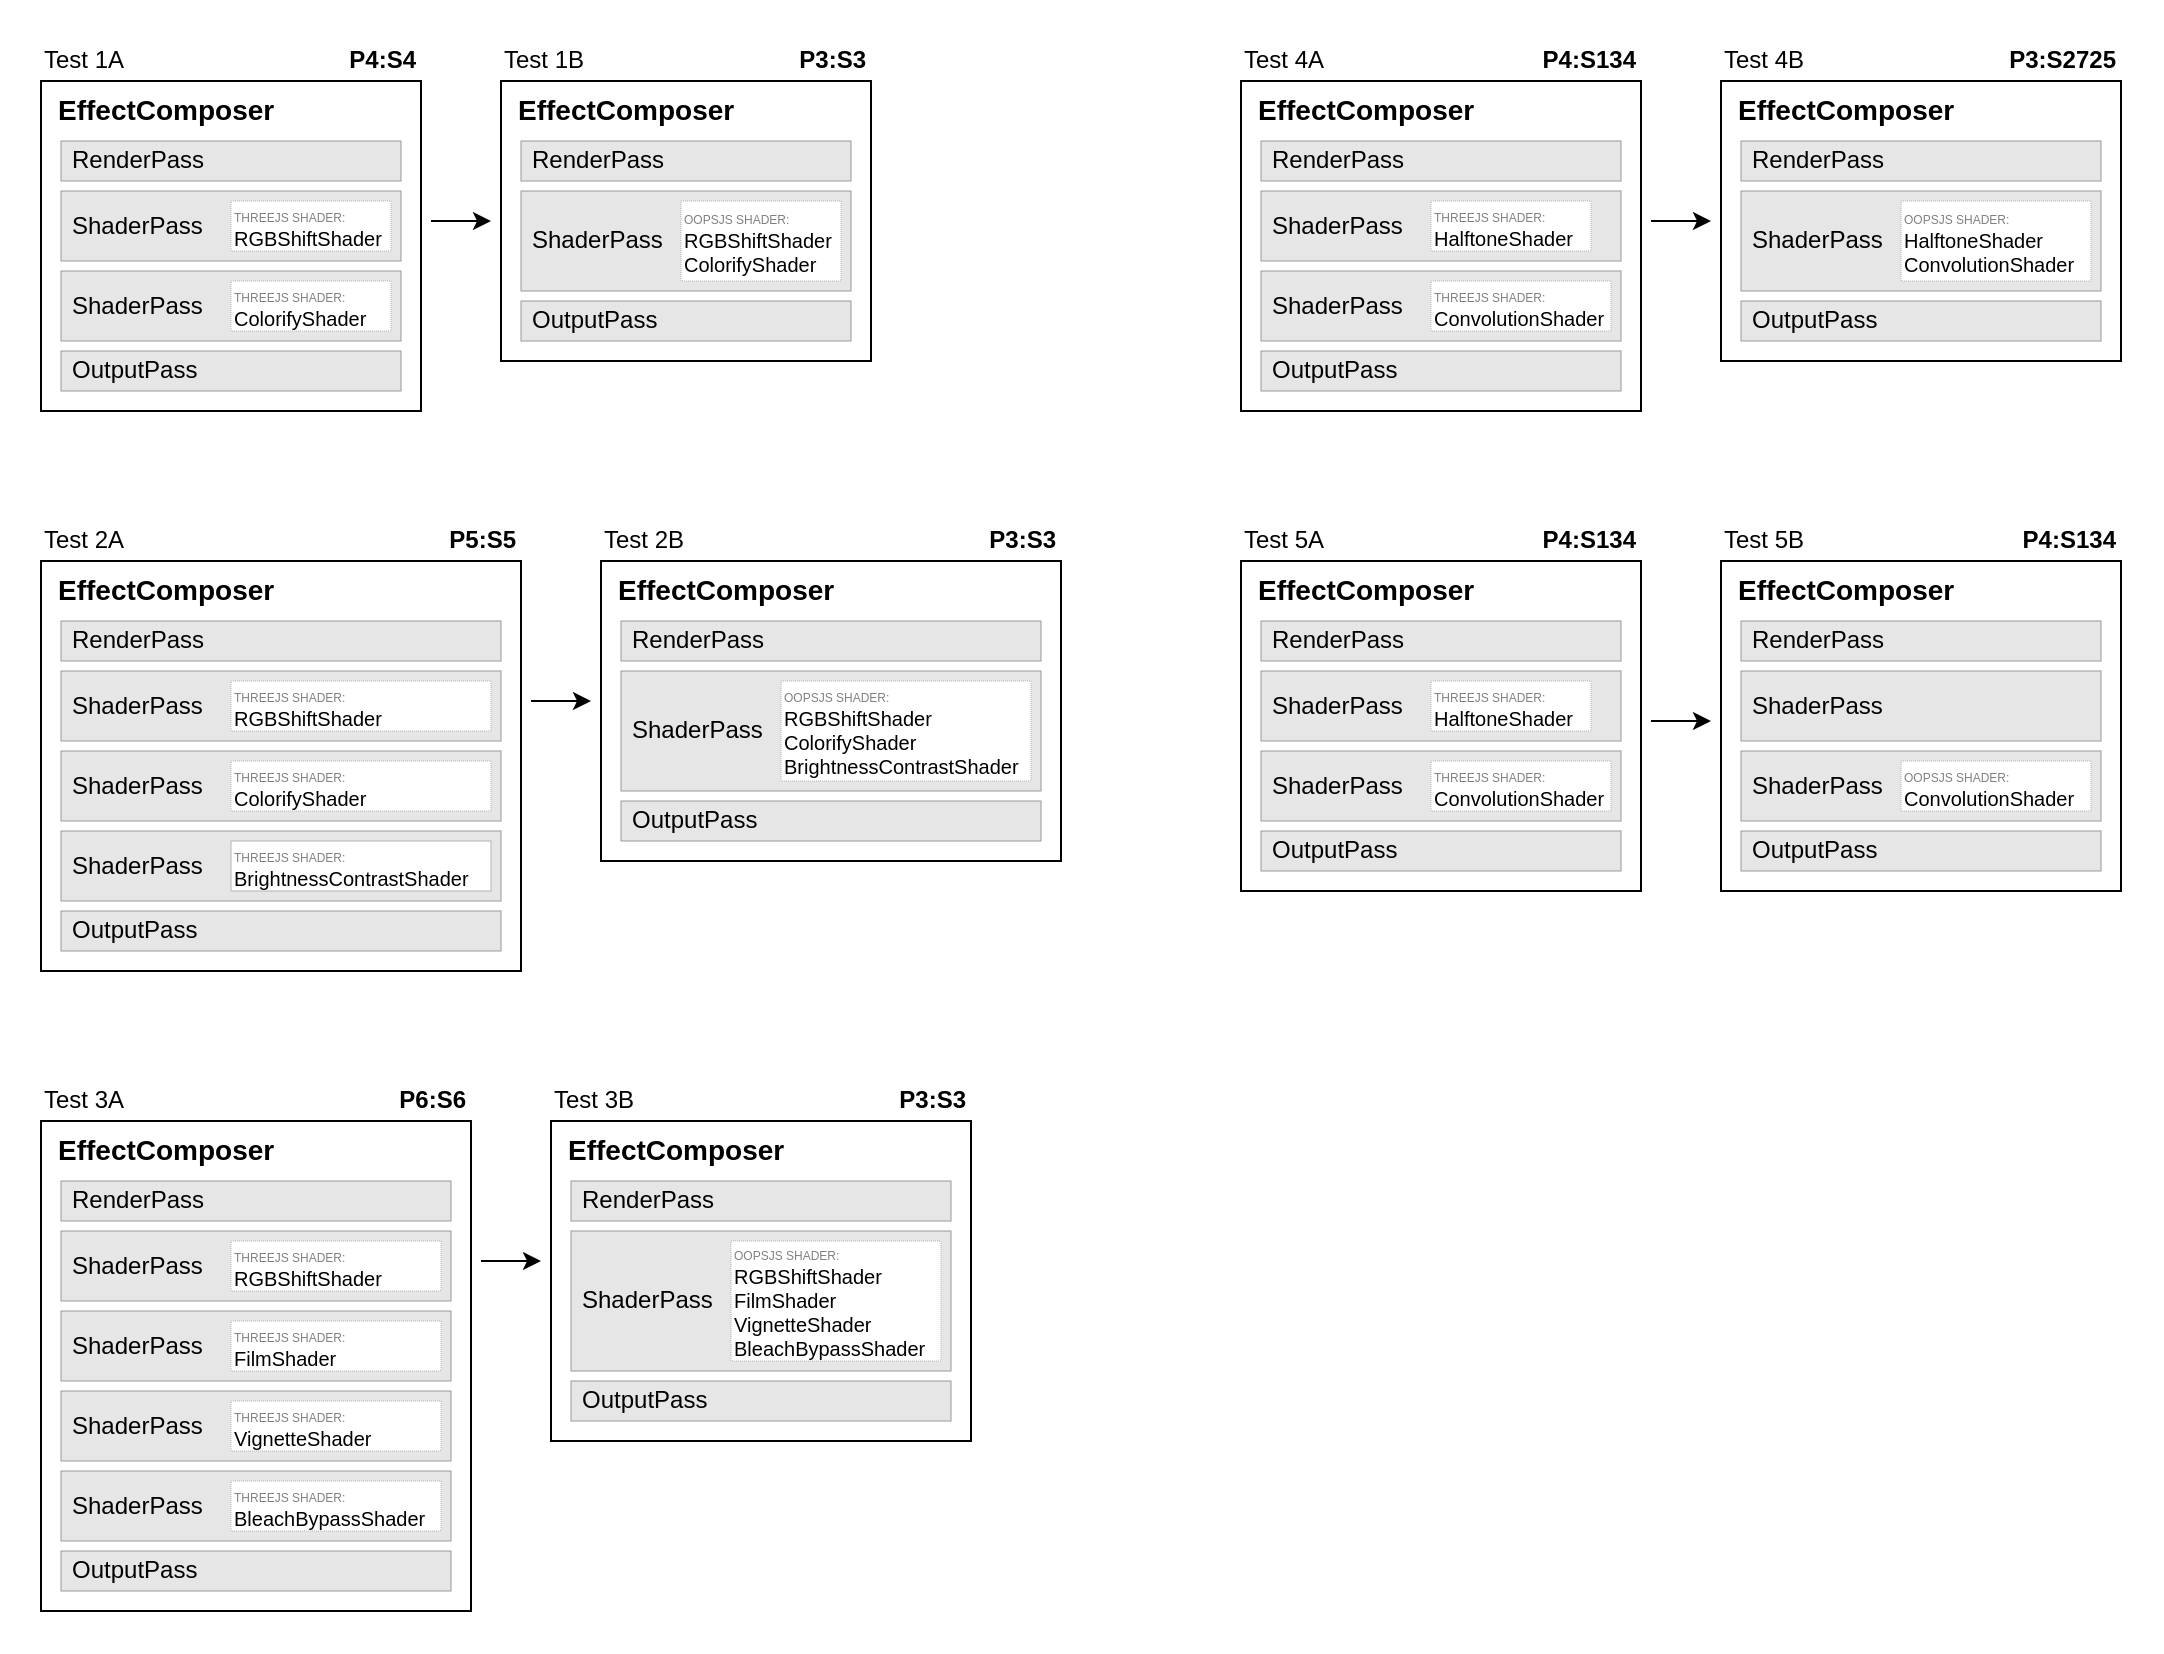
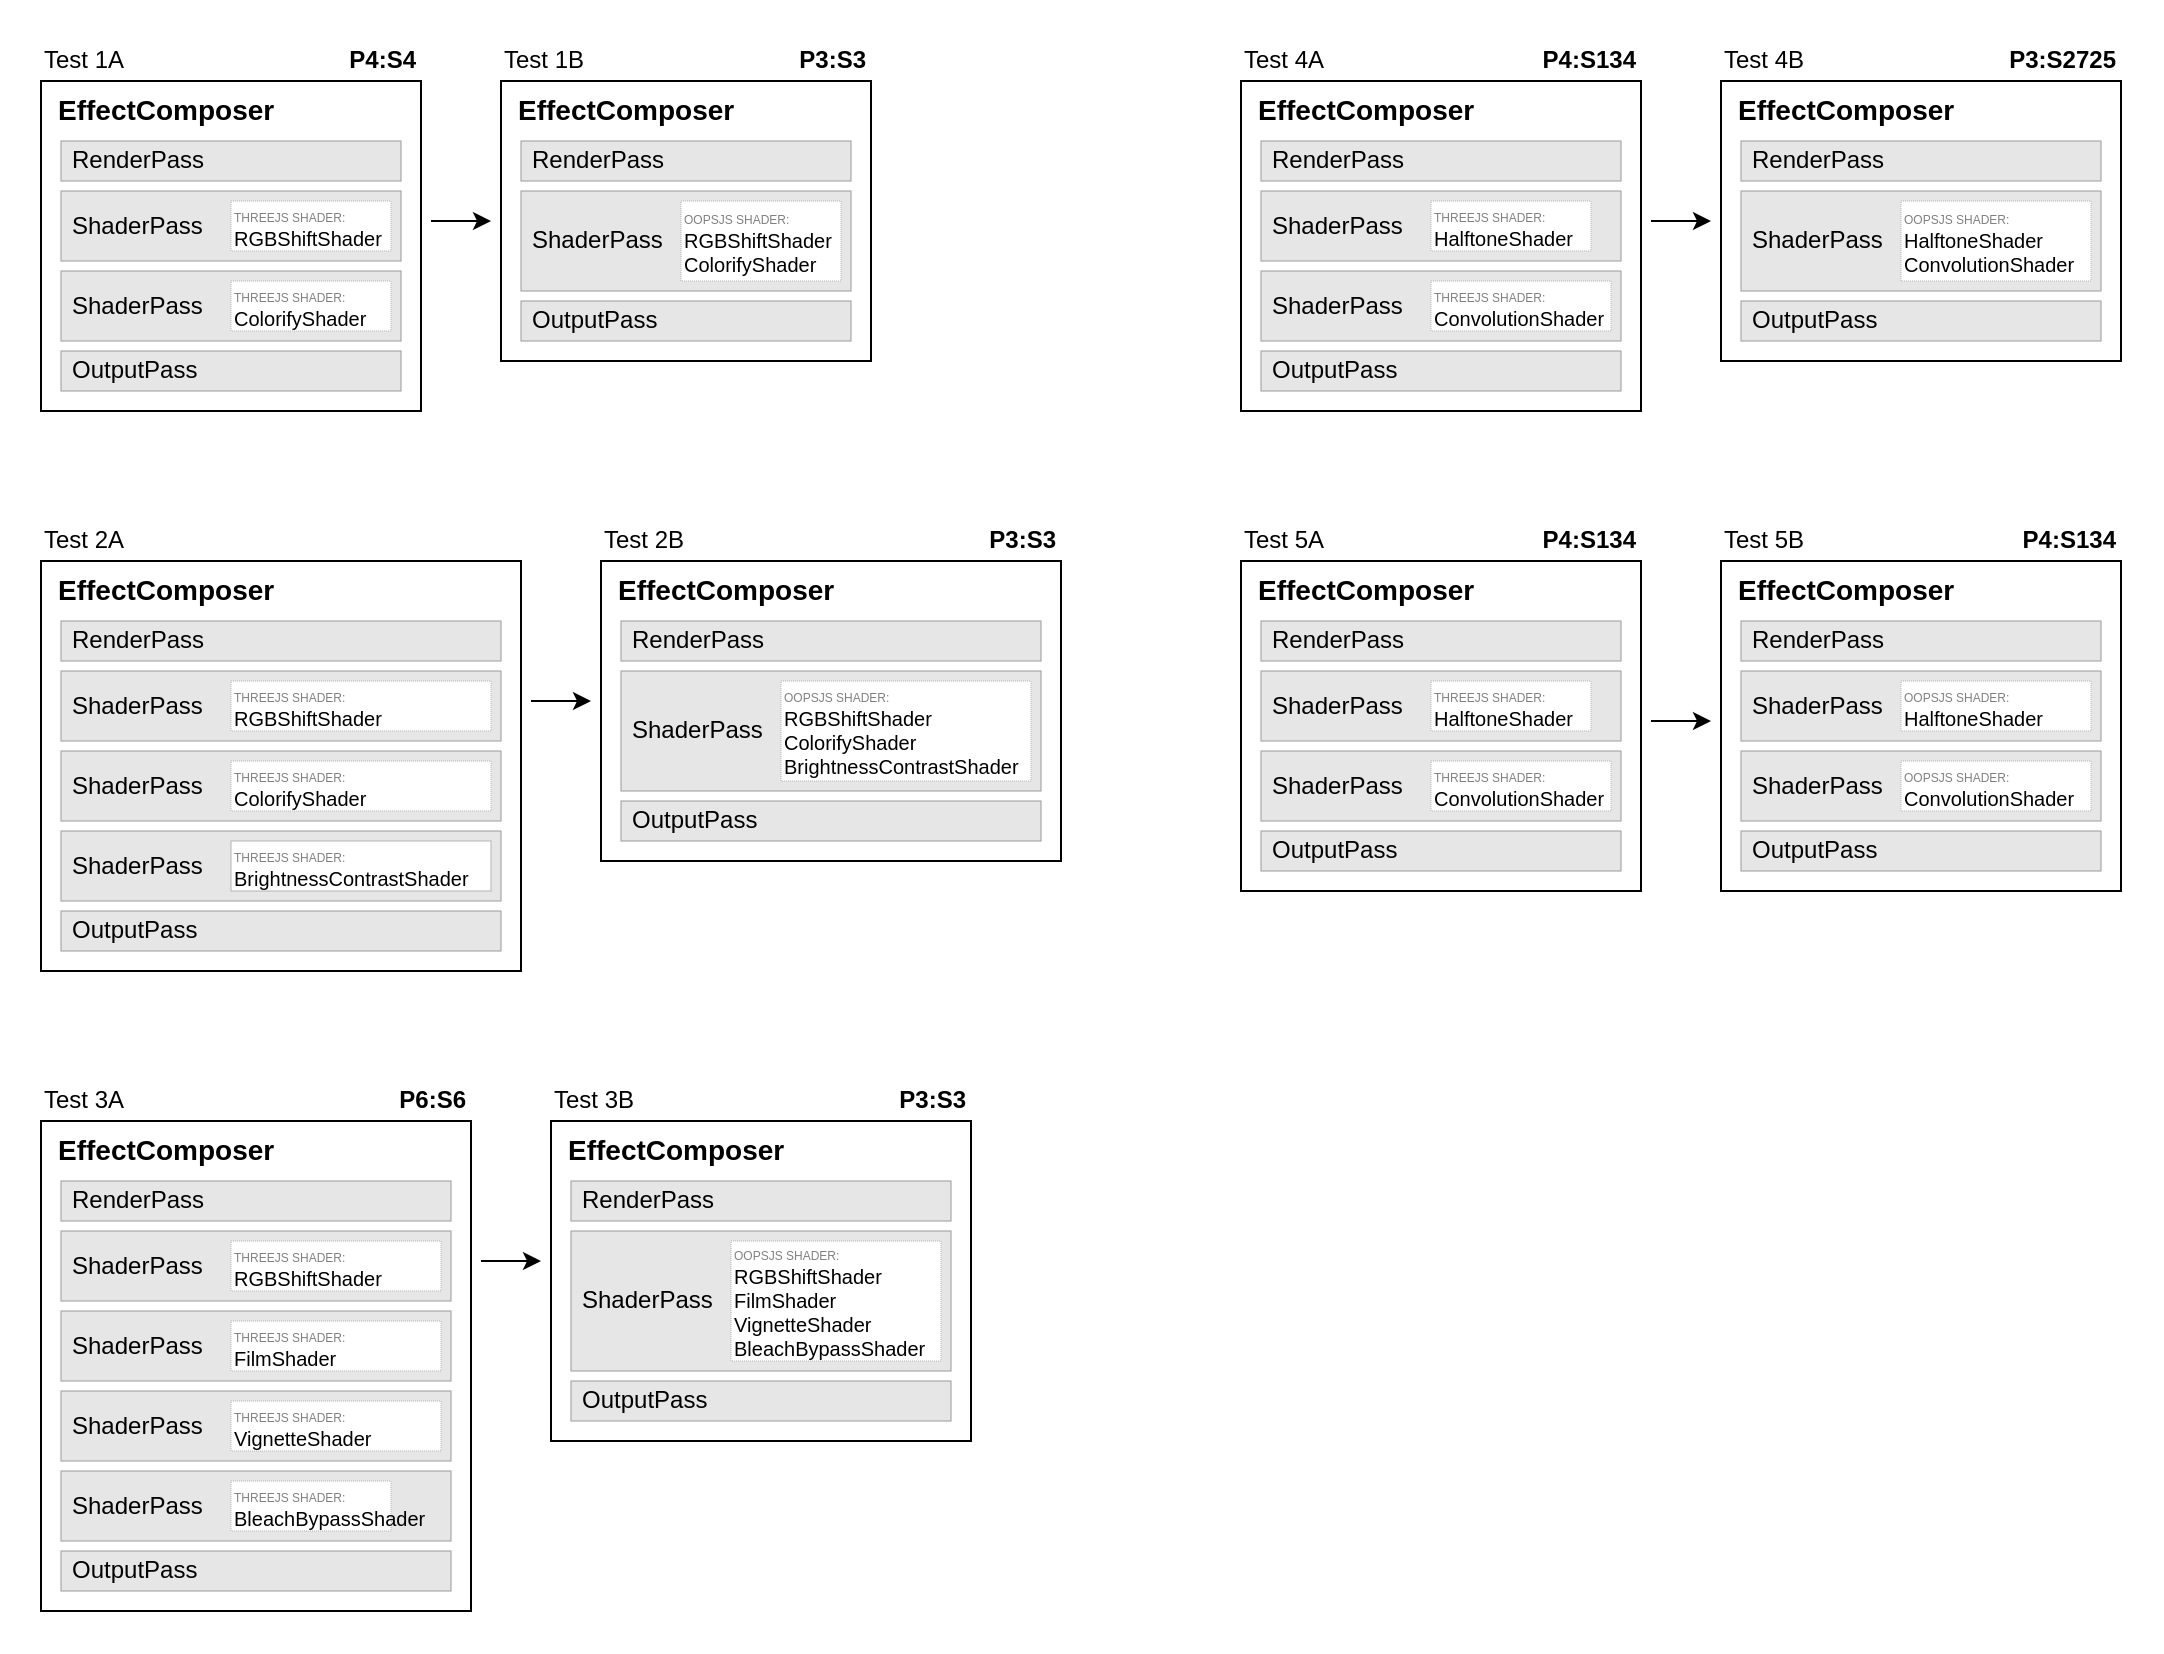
(471, 541) -> none
none -> (1996, 706)
(336, 1506) -> (311, 1506)
